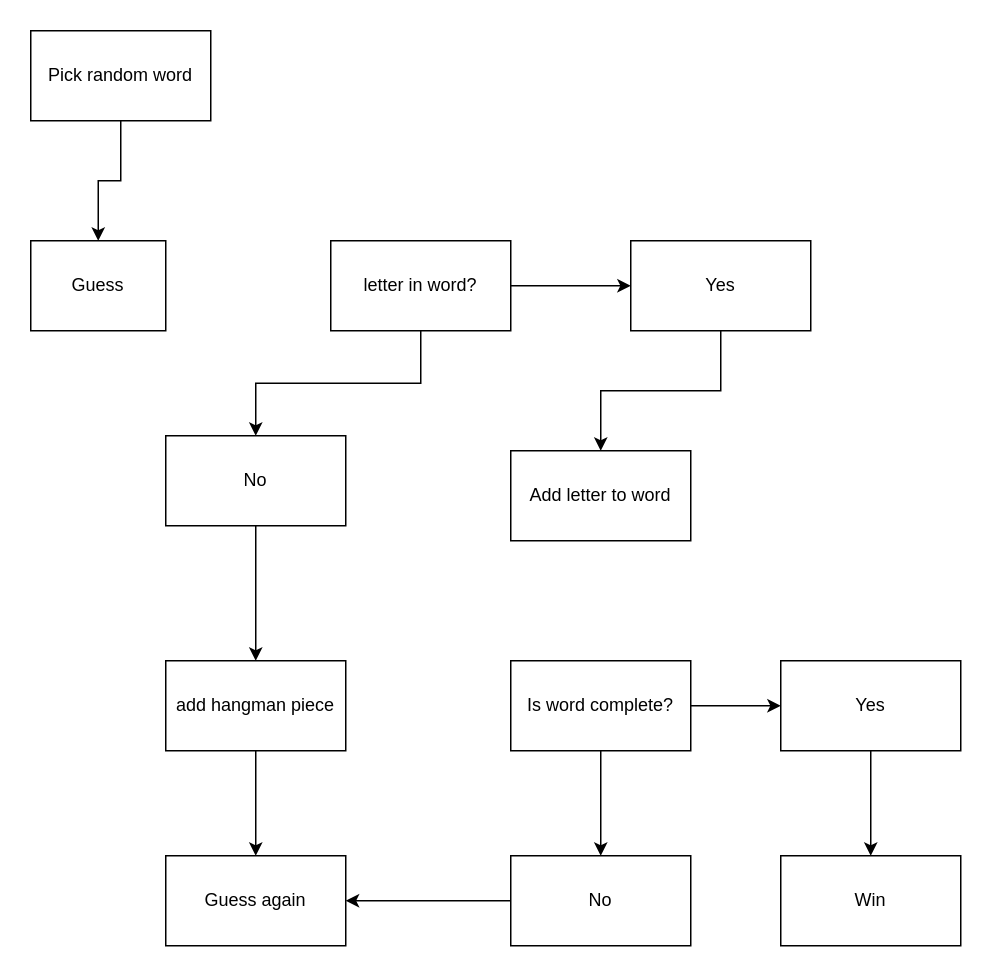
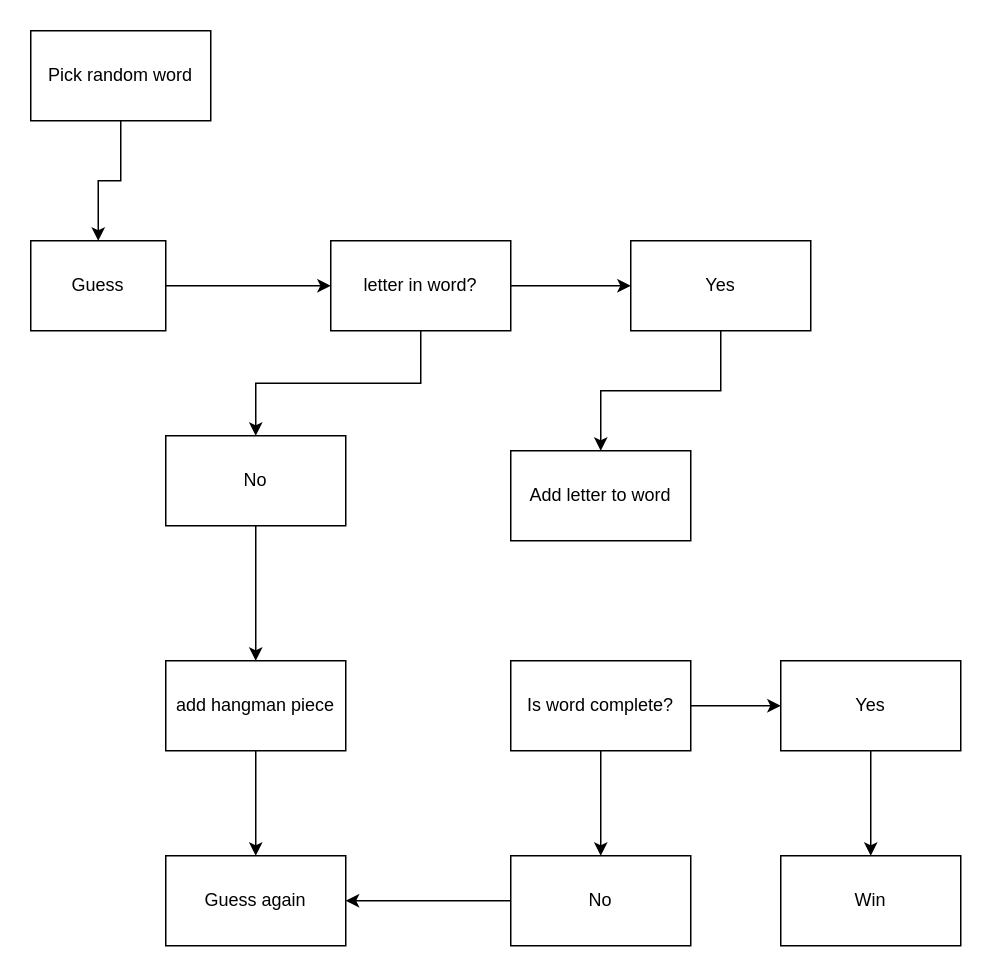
none -> (243, 286)
